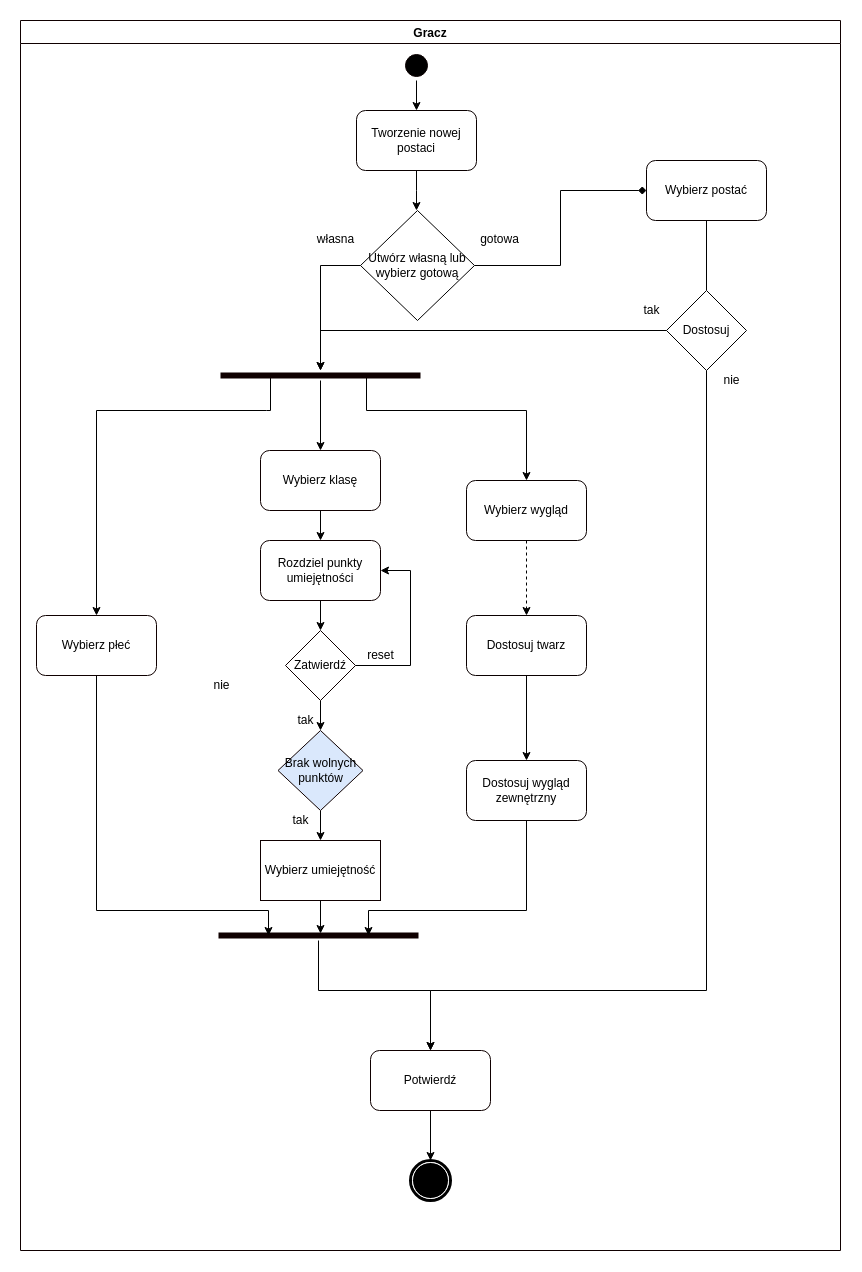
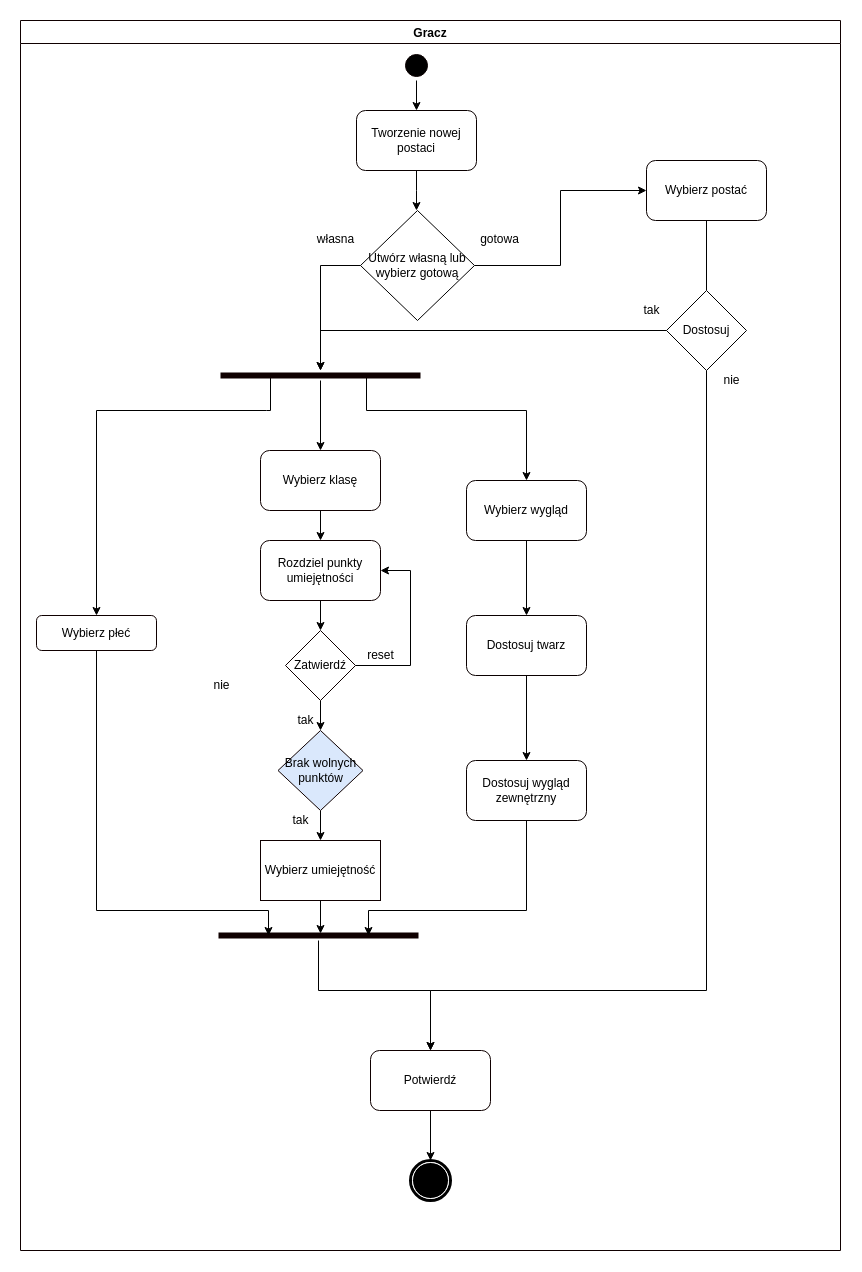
(638, 191) -> (638, 191)
(527, 575) -> (527, 575)
(97, 646) -> (97, 633)
